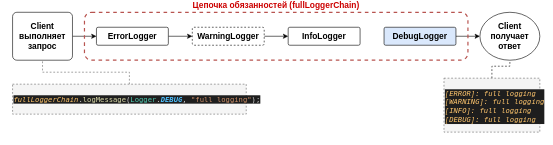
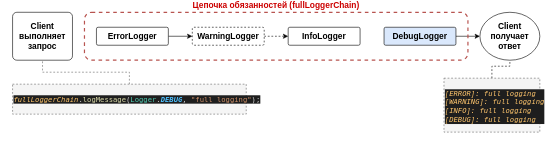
(90, 36) -> none
(273, 36) -> (273, 36)
